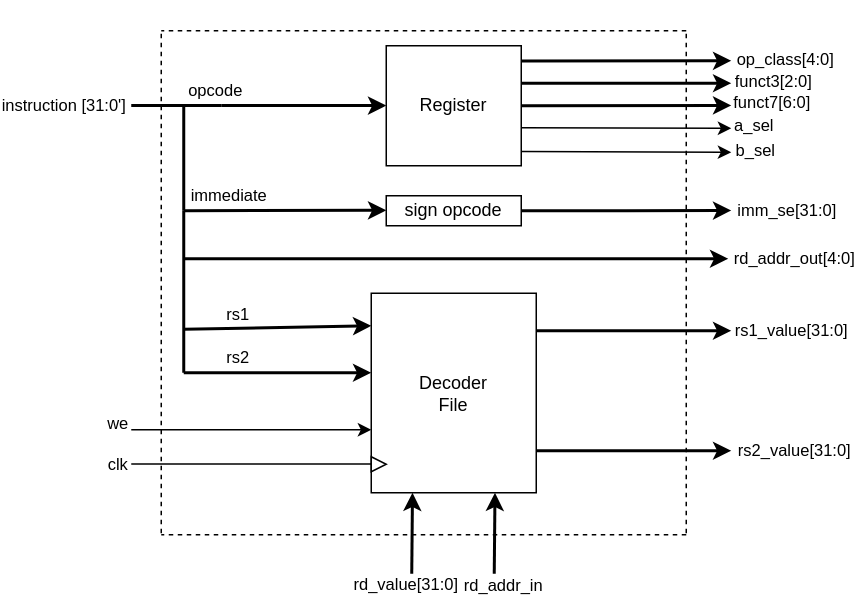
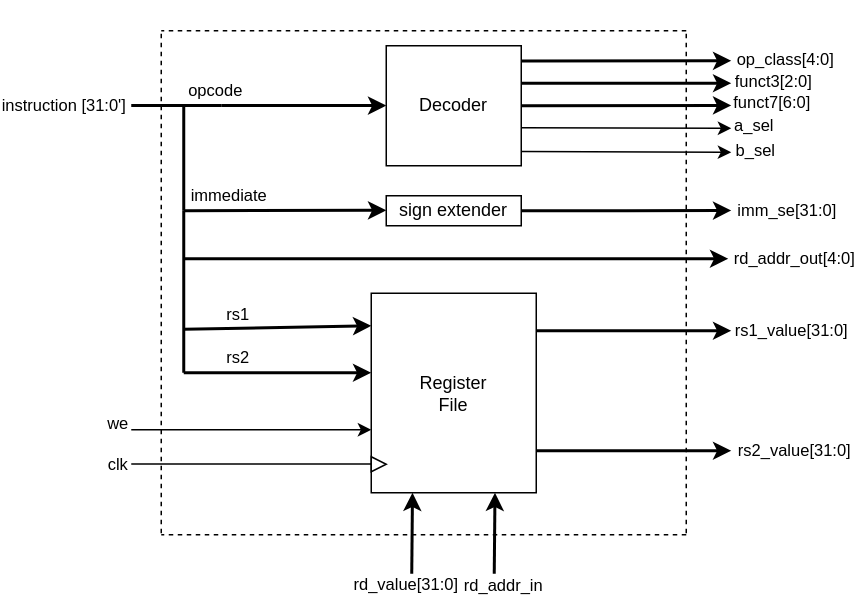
(454, 106) -> (454, 106)
(454, 211) -> (454, 211)
(454, 394) -> (454, 394)
